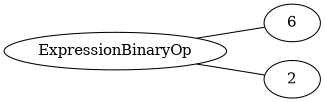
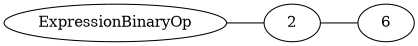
(231, 33) -> (339, 23)
